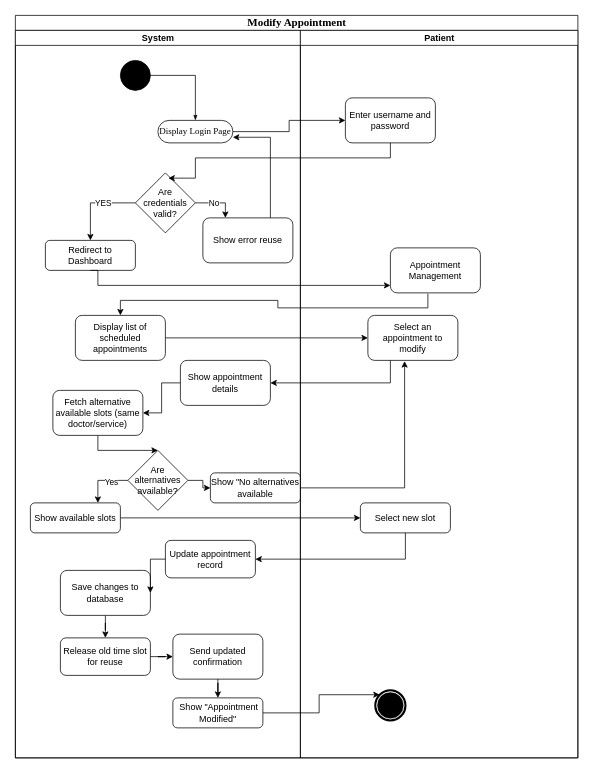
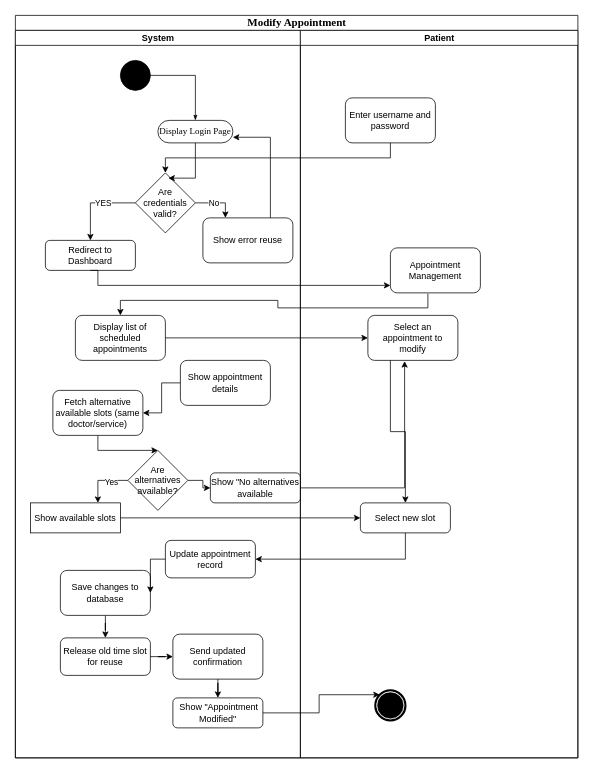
(289, 129) -> (195, 152)
(390, 383) -> (390, 413)
(75, 518) -> (75, 518)
